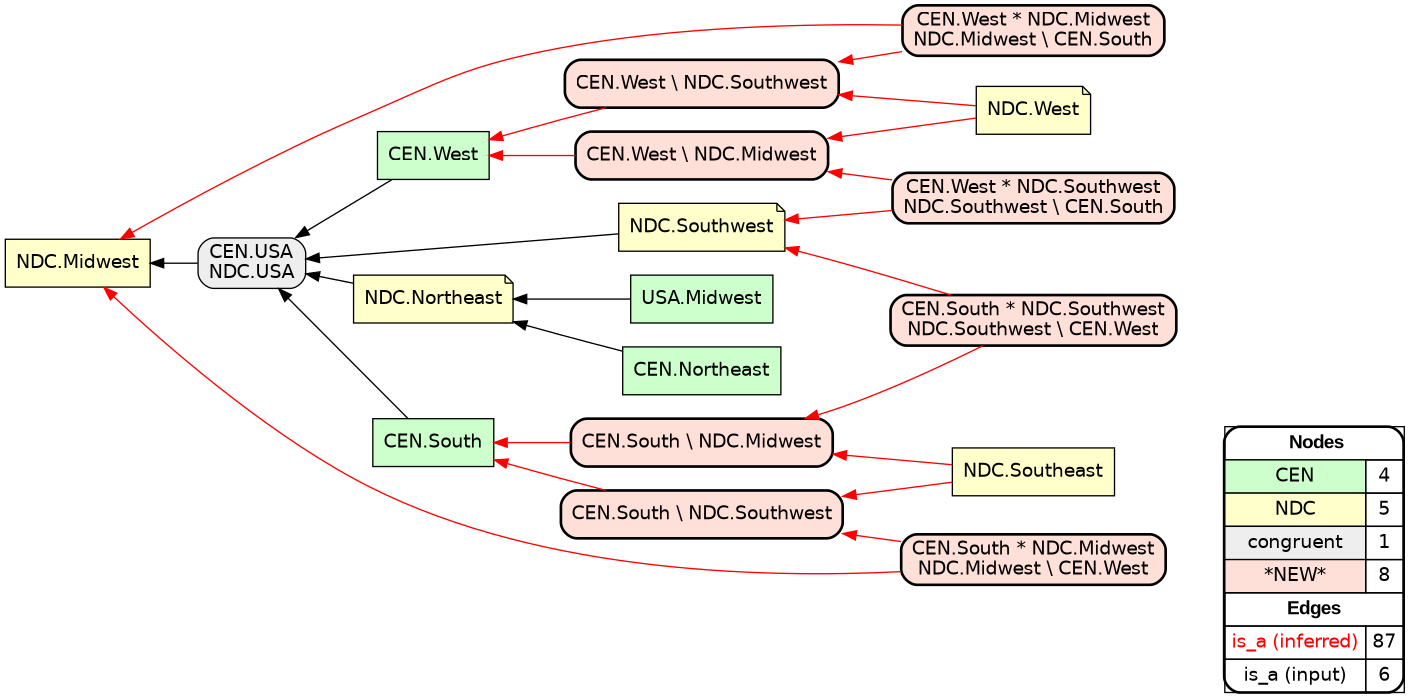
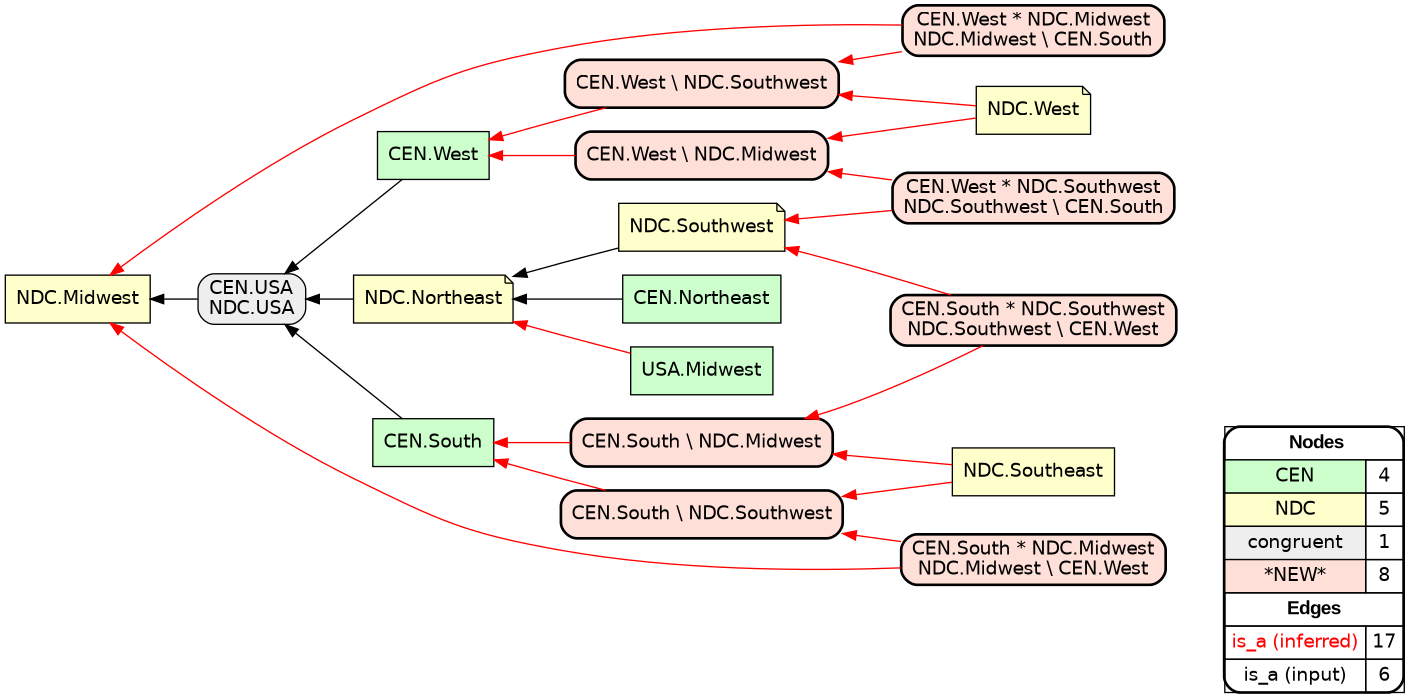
(469, 246) -> (572, 260)
(579, 299) -> (578, 340)
(1385, 642) -> (1385, 642)
